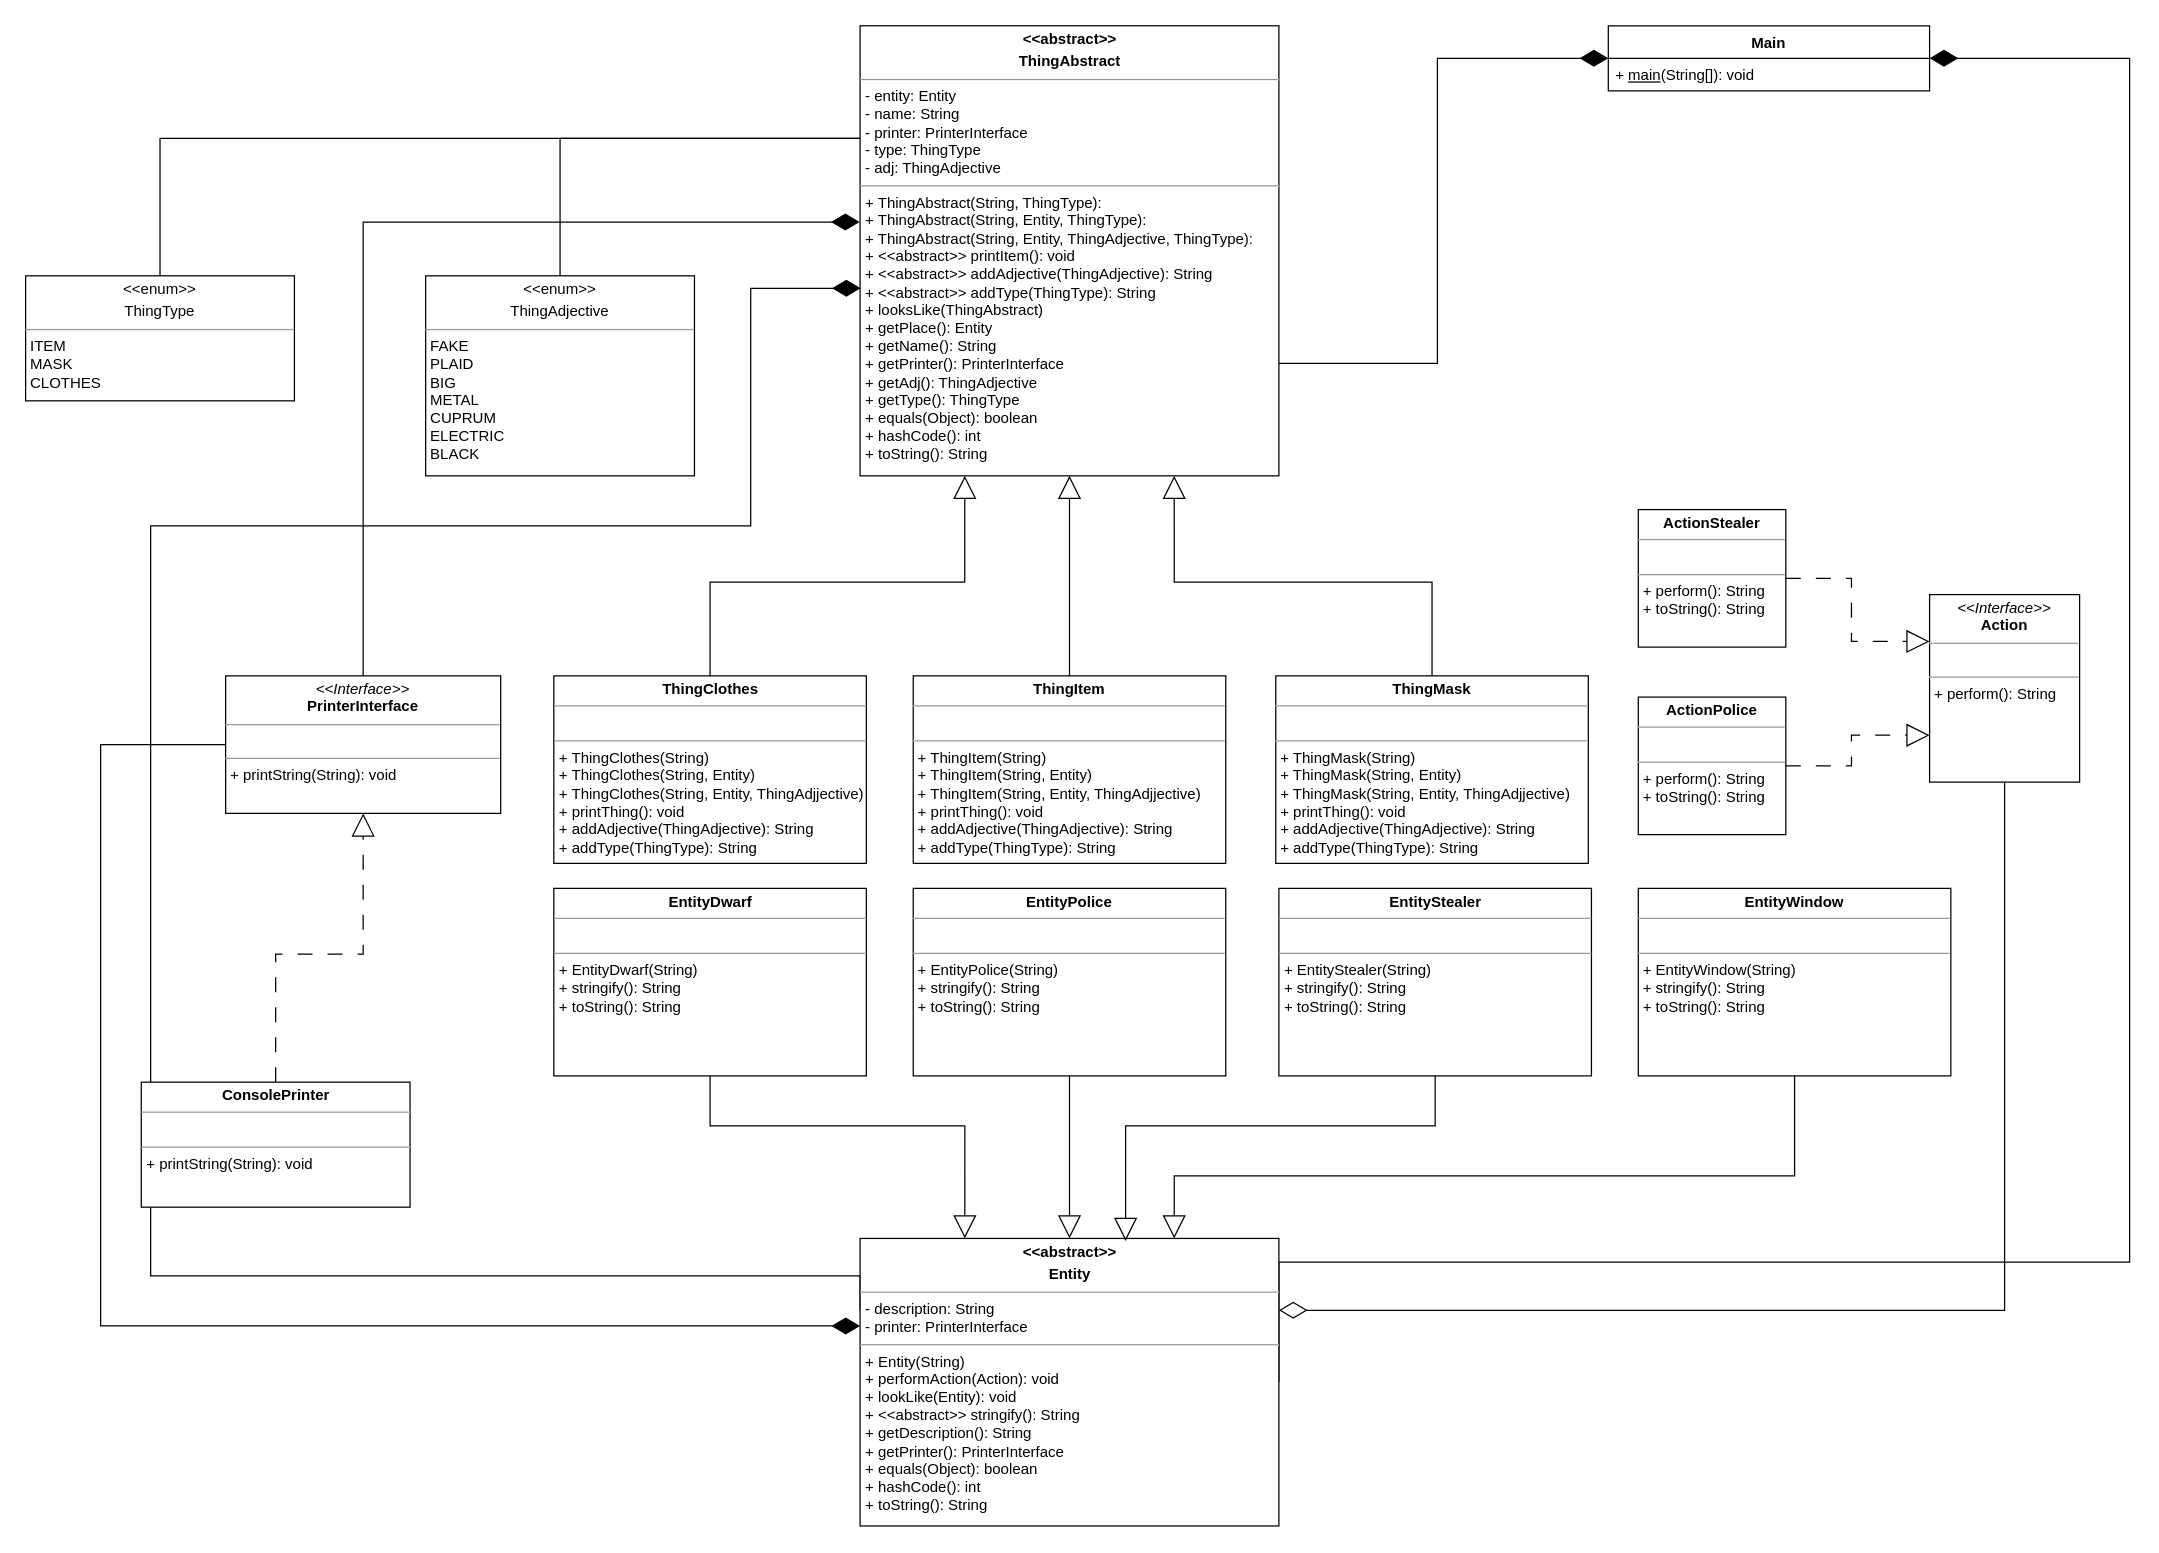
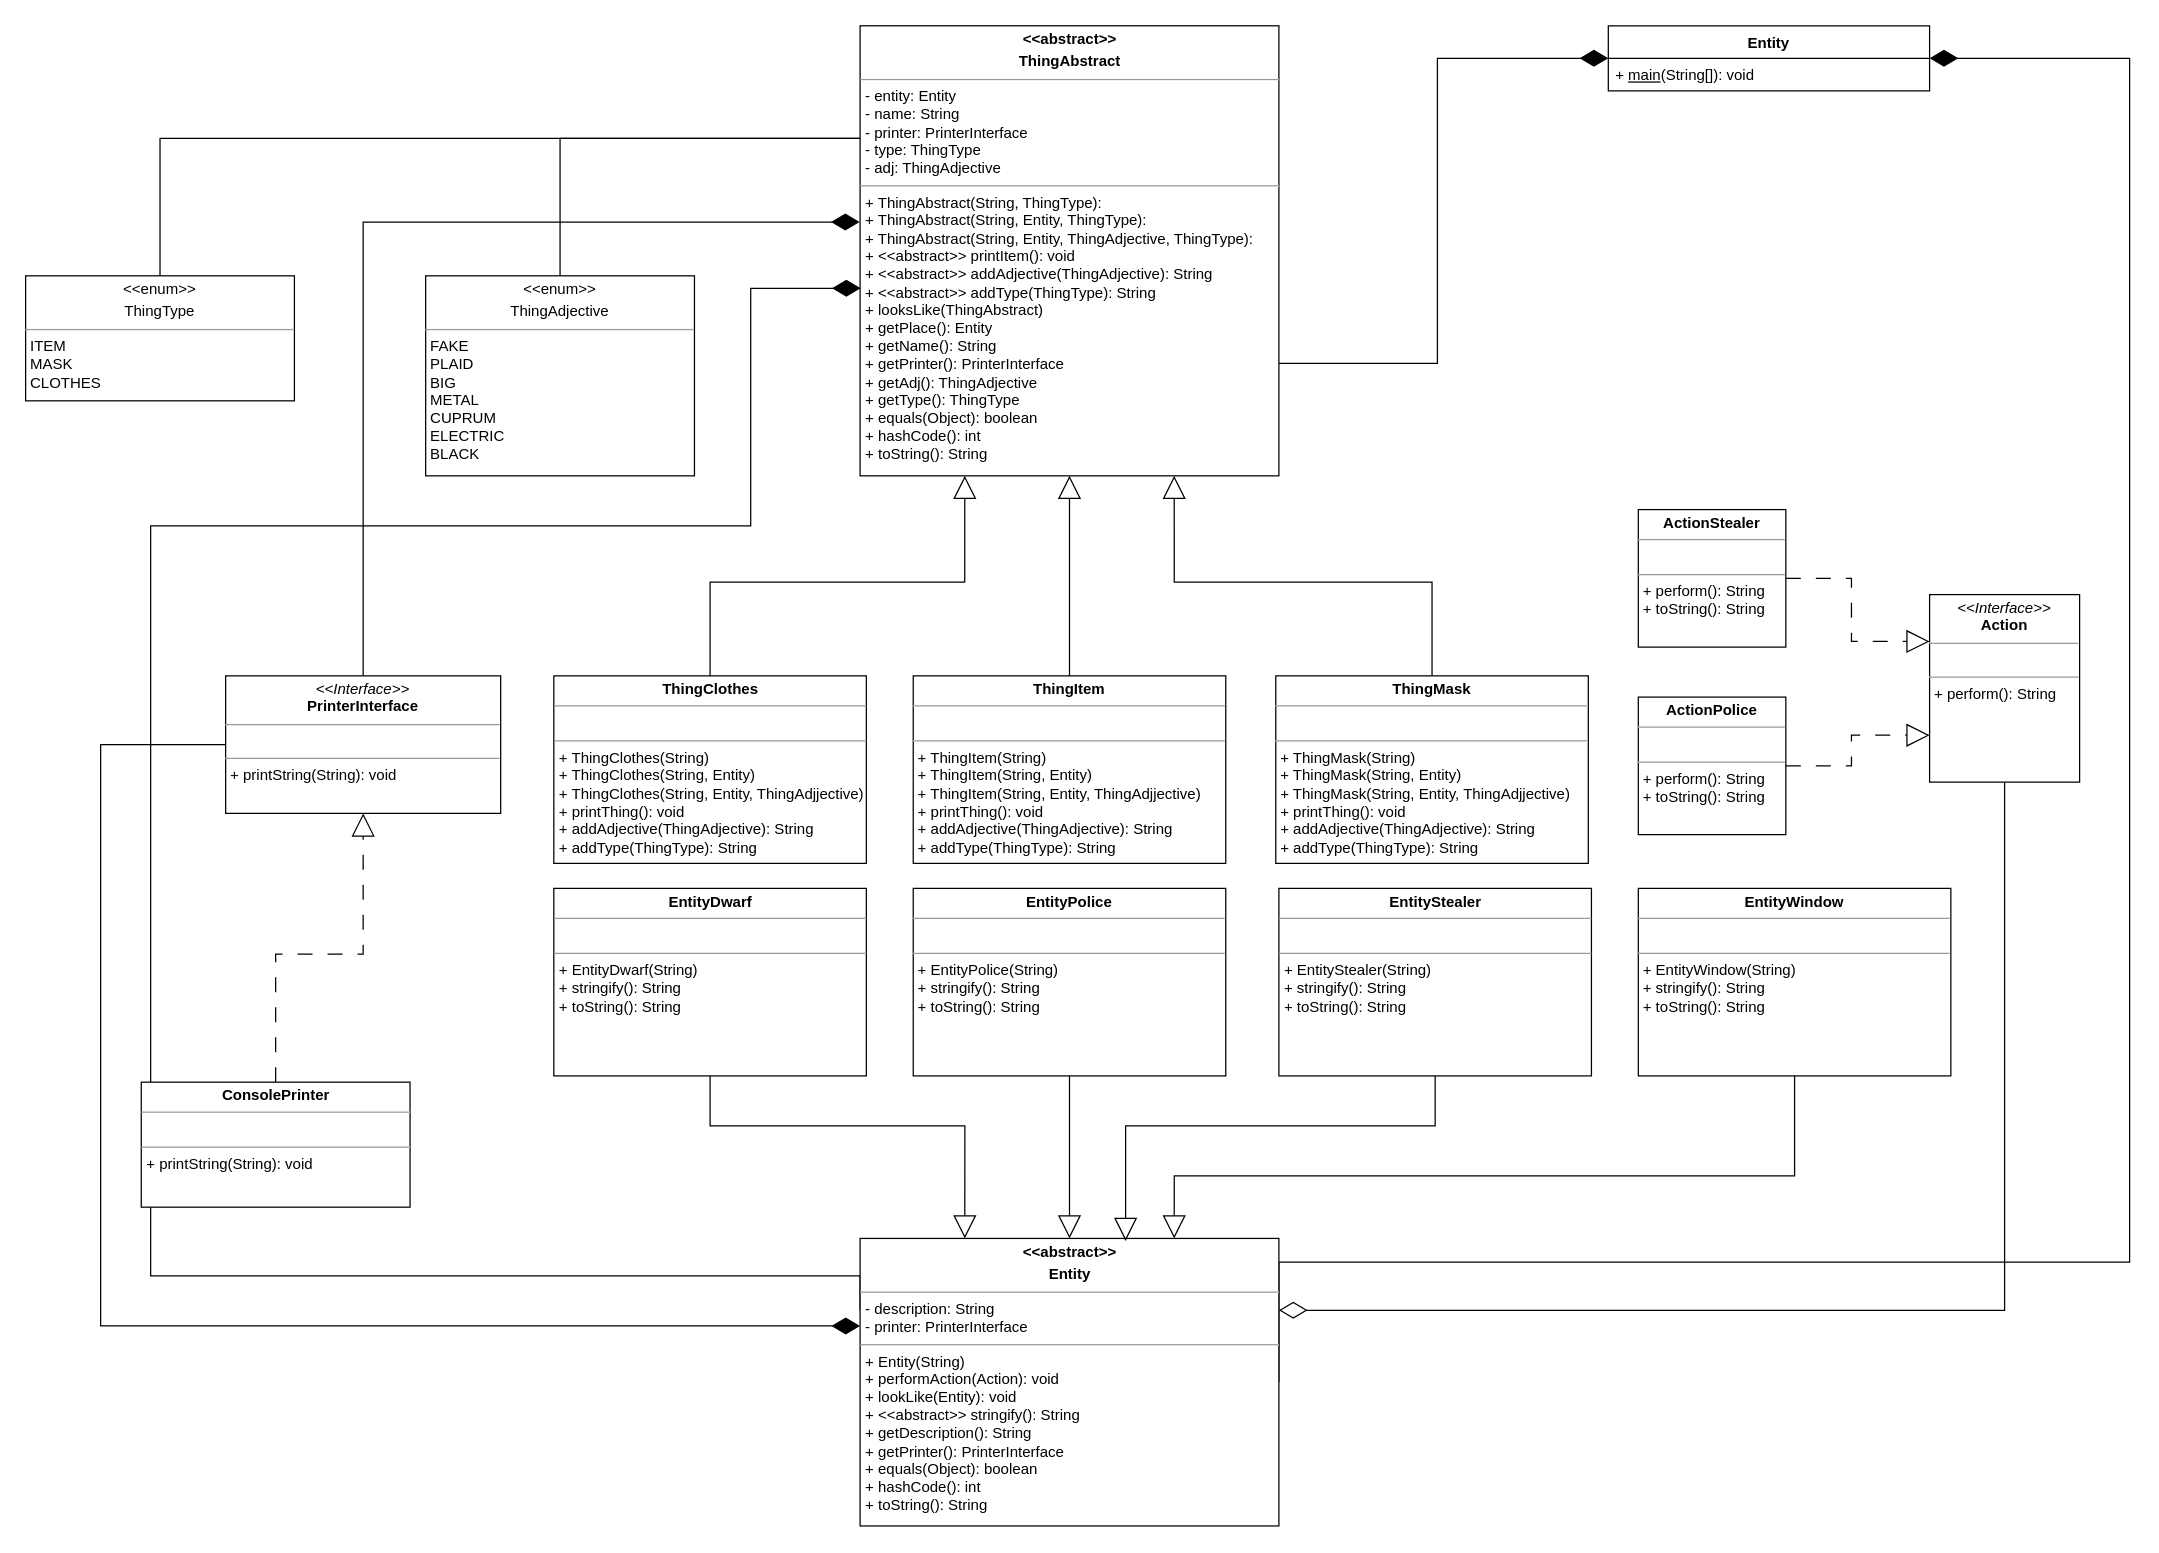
(1768, 43) -> (1768, 43)
